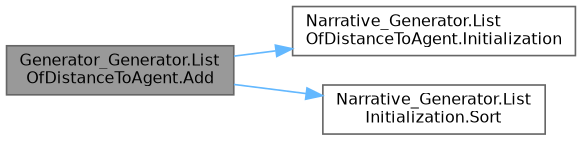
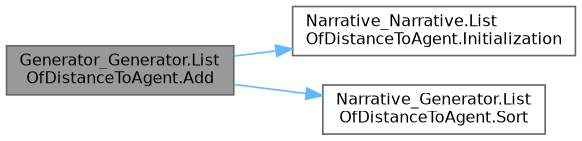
(434, 31) -> (434, 31)
(434, 110) -> (434, 110)
